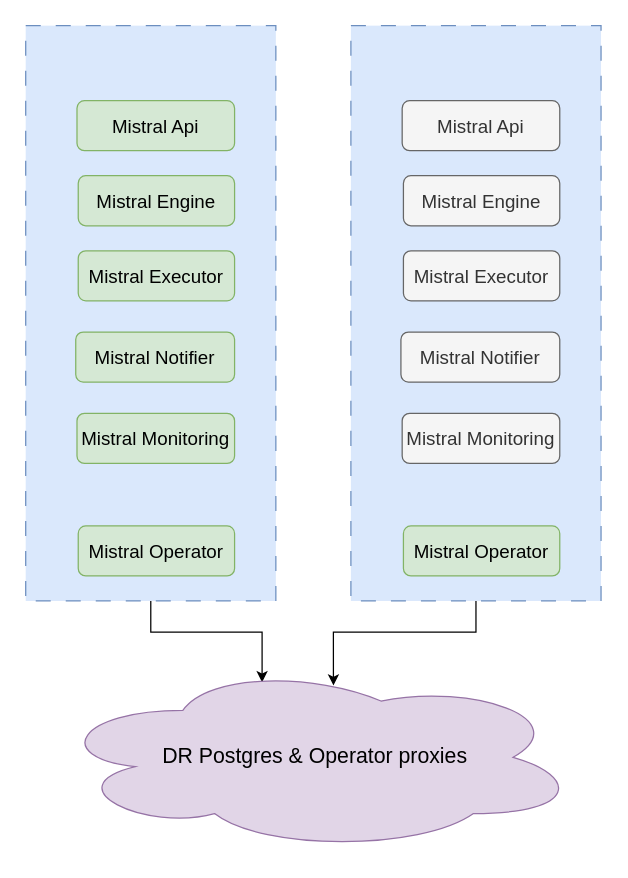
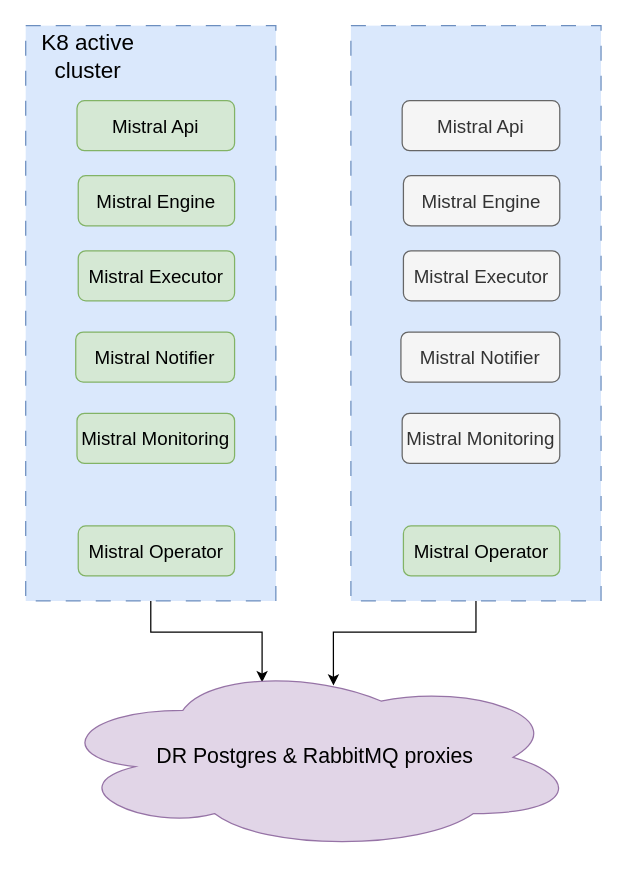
none -> (88, 57)
(315, 757) -> (315, 757)
